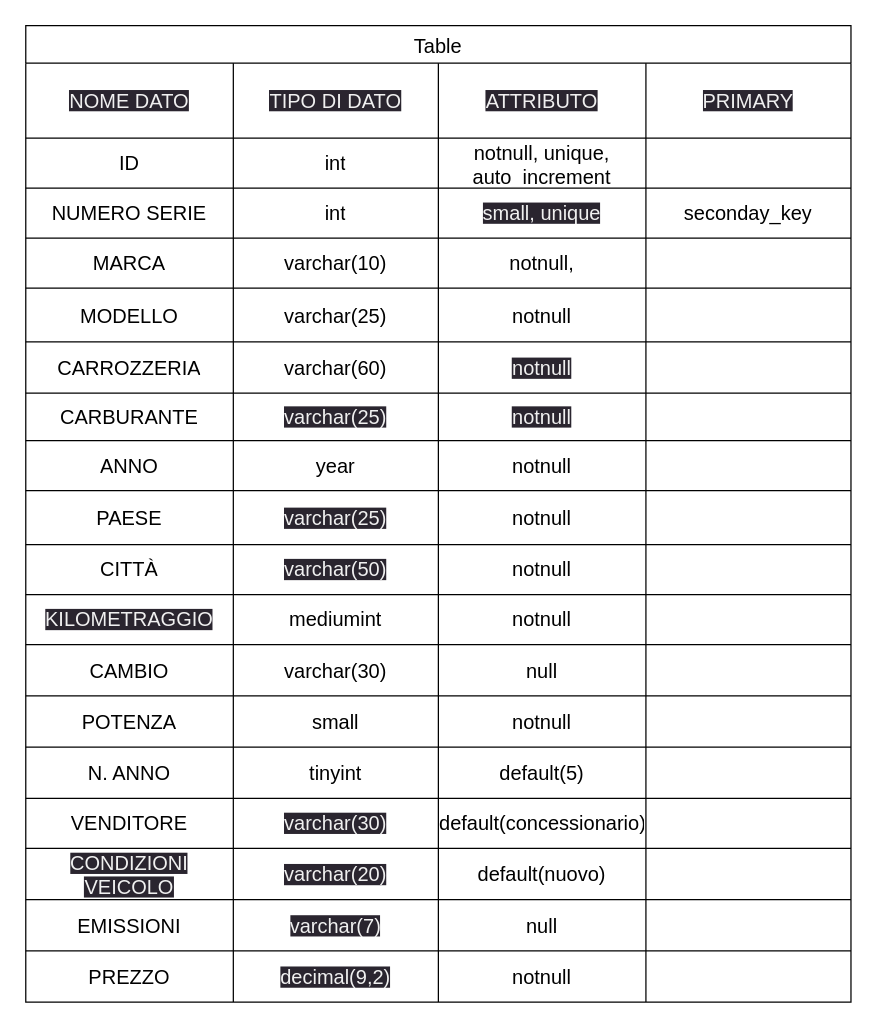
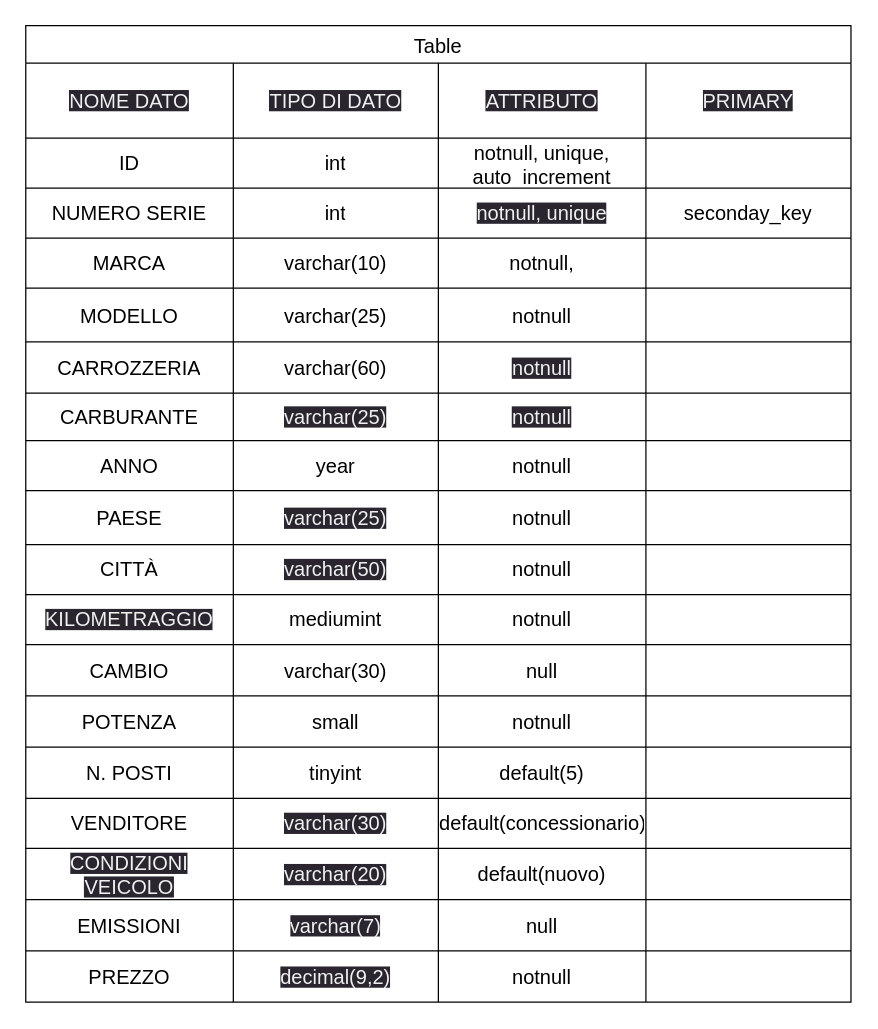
(542, 213) -> (542, 213)
(129, 773) -> (129, 773)
